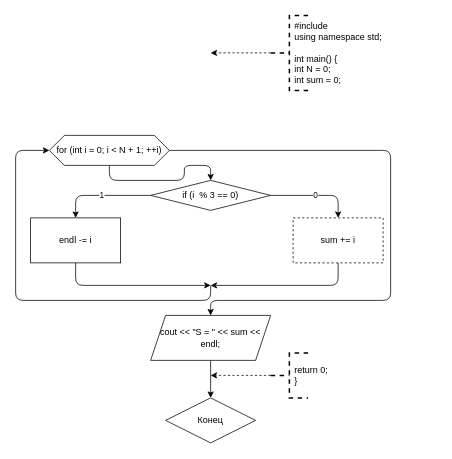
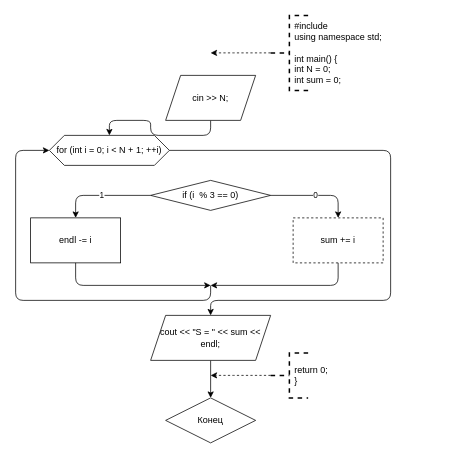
none -> (210, 98)
none -> (156, 135)
(163, 180) -> none
